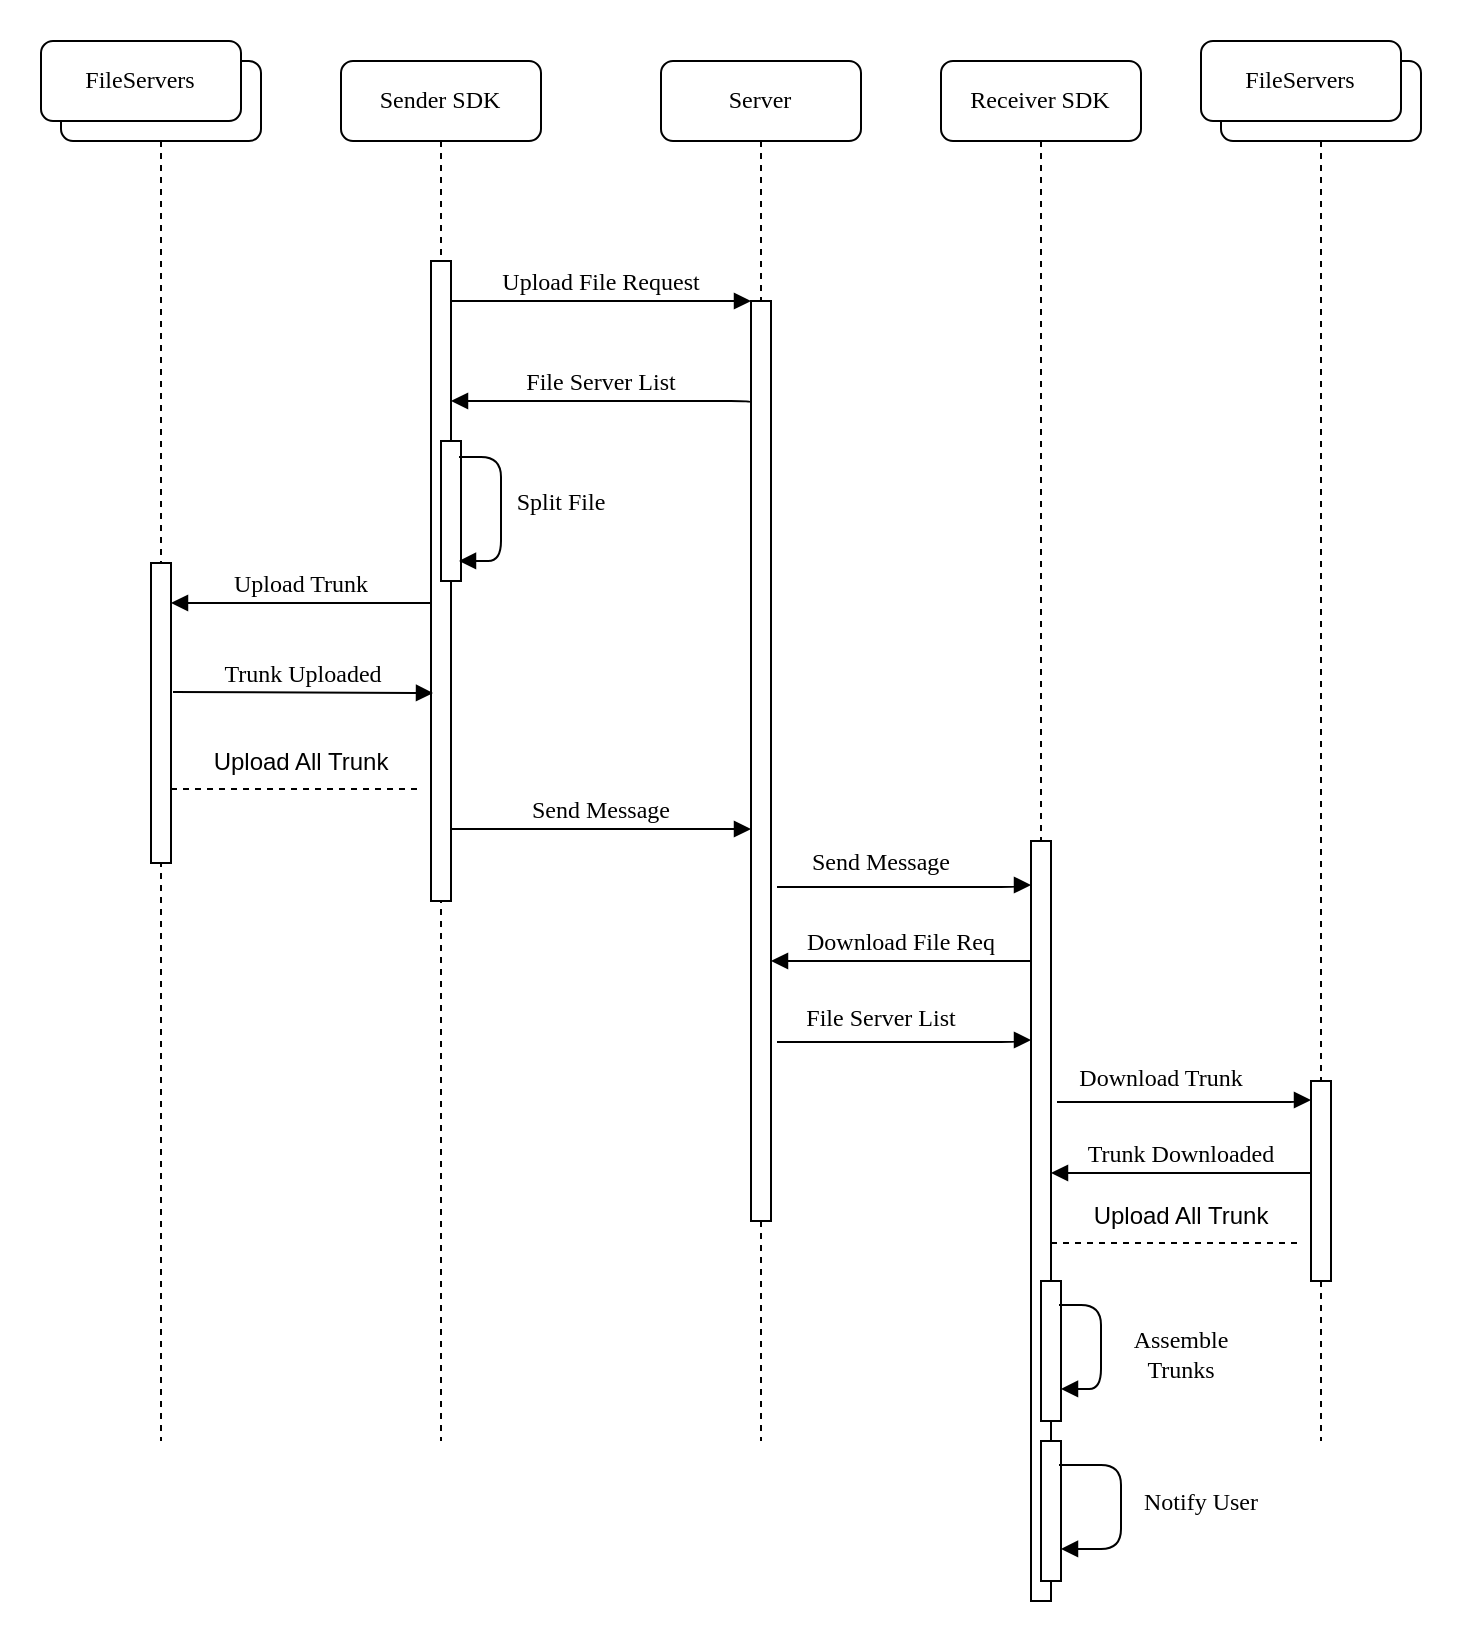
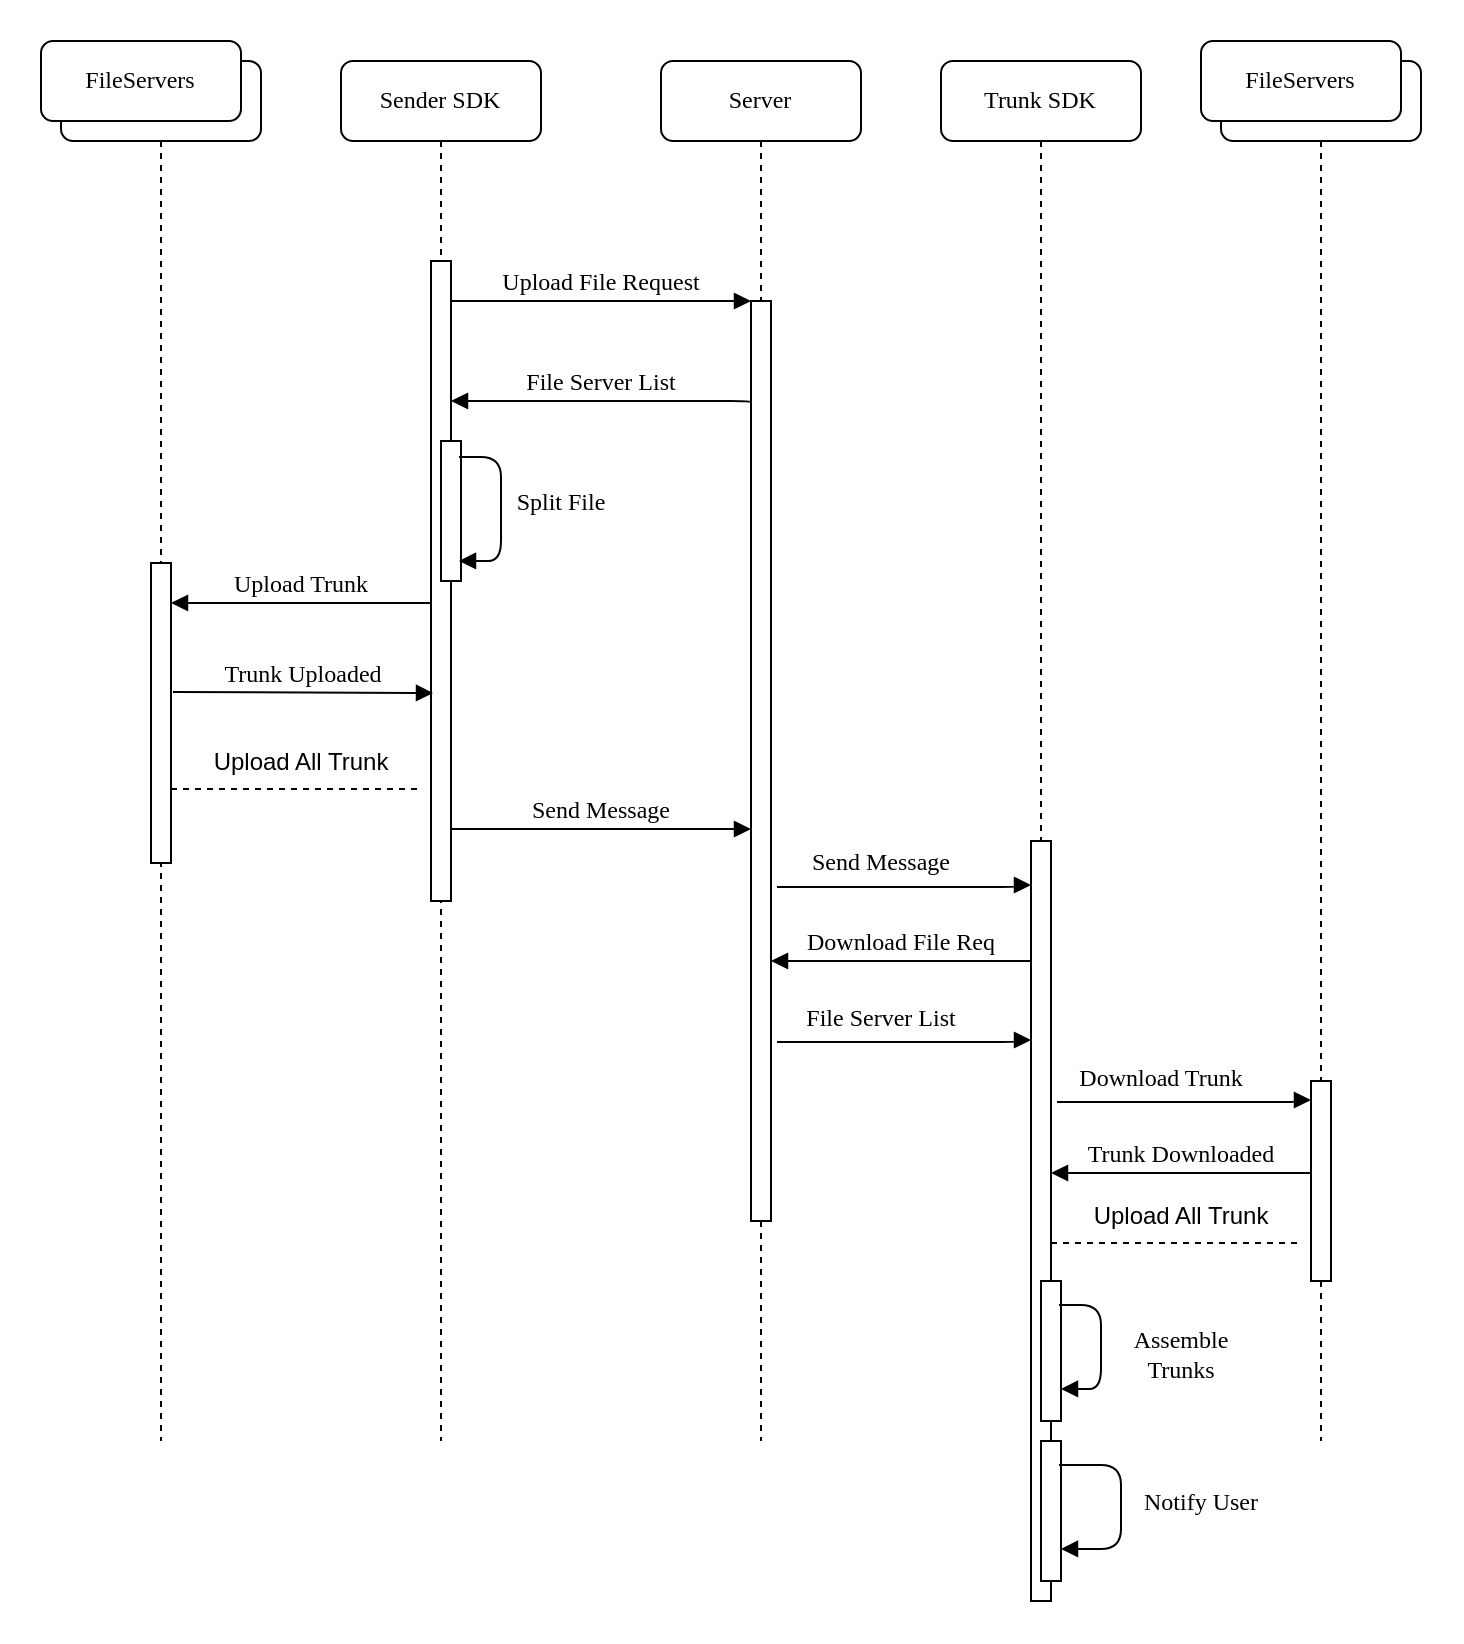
(1041, 101) -> (1041, 101)
